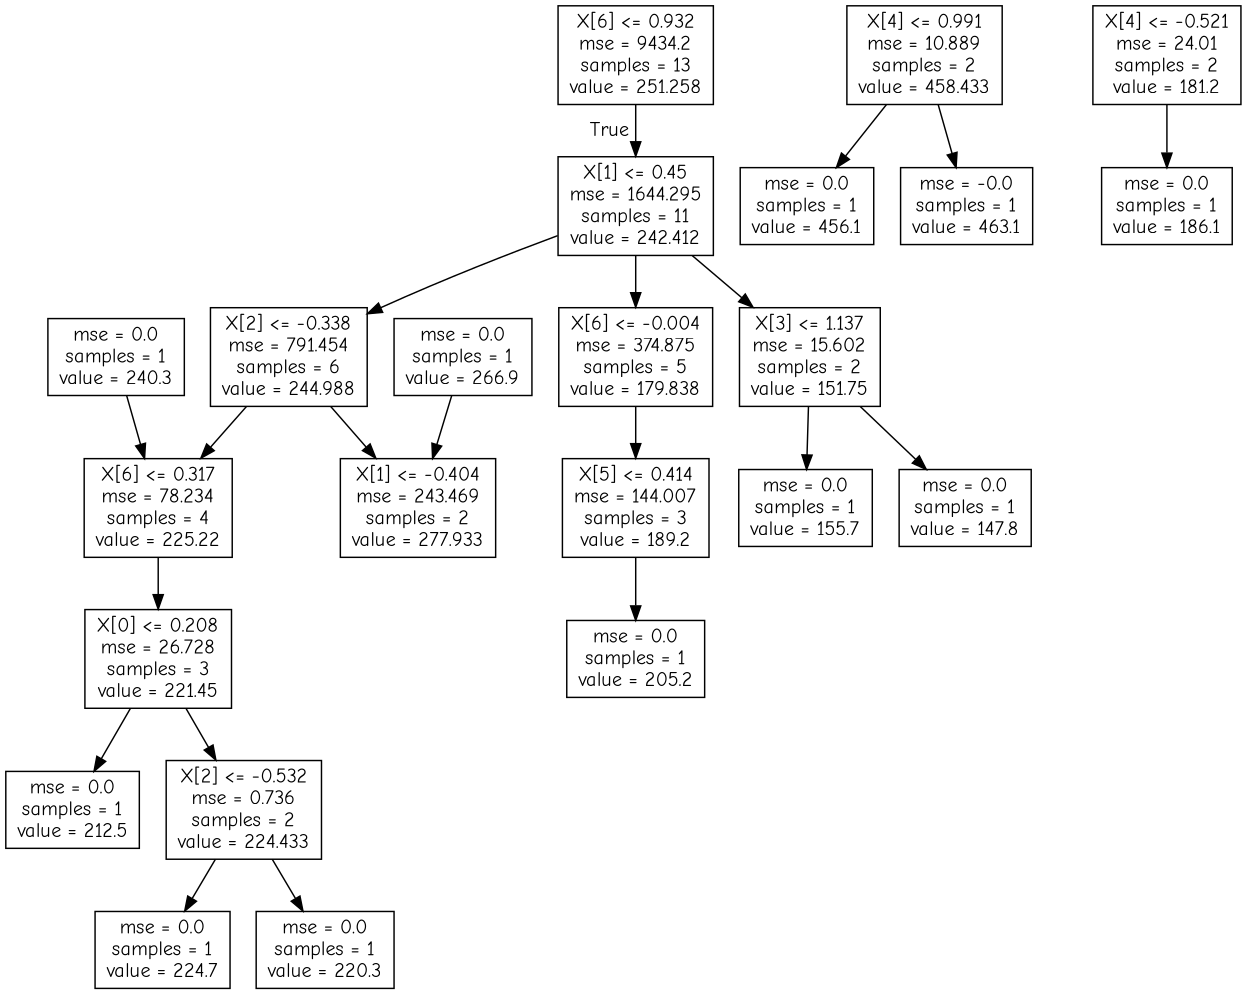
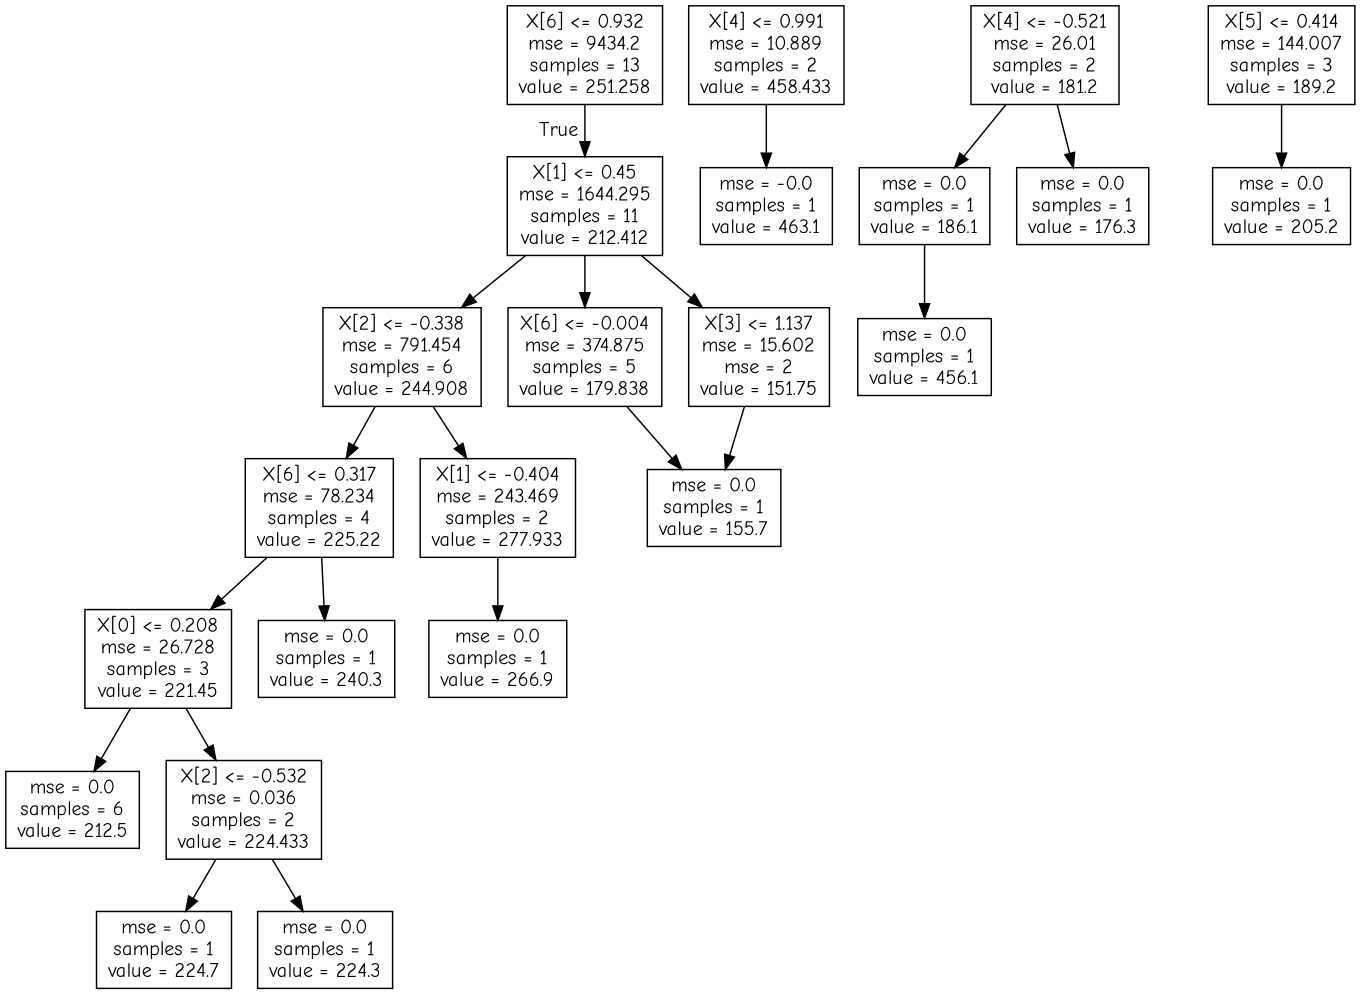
(1167, 55) -> (1045, 55)
(866, 130) -> (925, 274)
(636, 206) -> (585, 206)
none -> (1083, 206)
(289, 357) -> (402, 357)
(810, 357) -> (759, 357)
(134, 420) -> (323, 582)
(444, 420) -> (498, 581)
(636, 425) -> (649, 432)
(965, 508) -> none
(73, 810) -> (73, 810)
(244, 810) -> (244, 810)
(325, 950) -> (325, 950)
